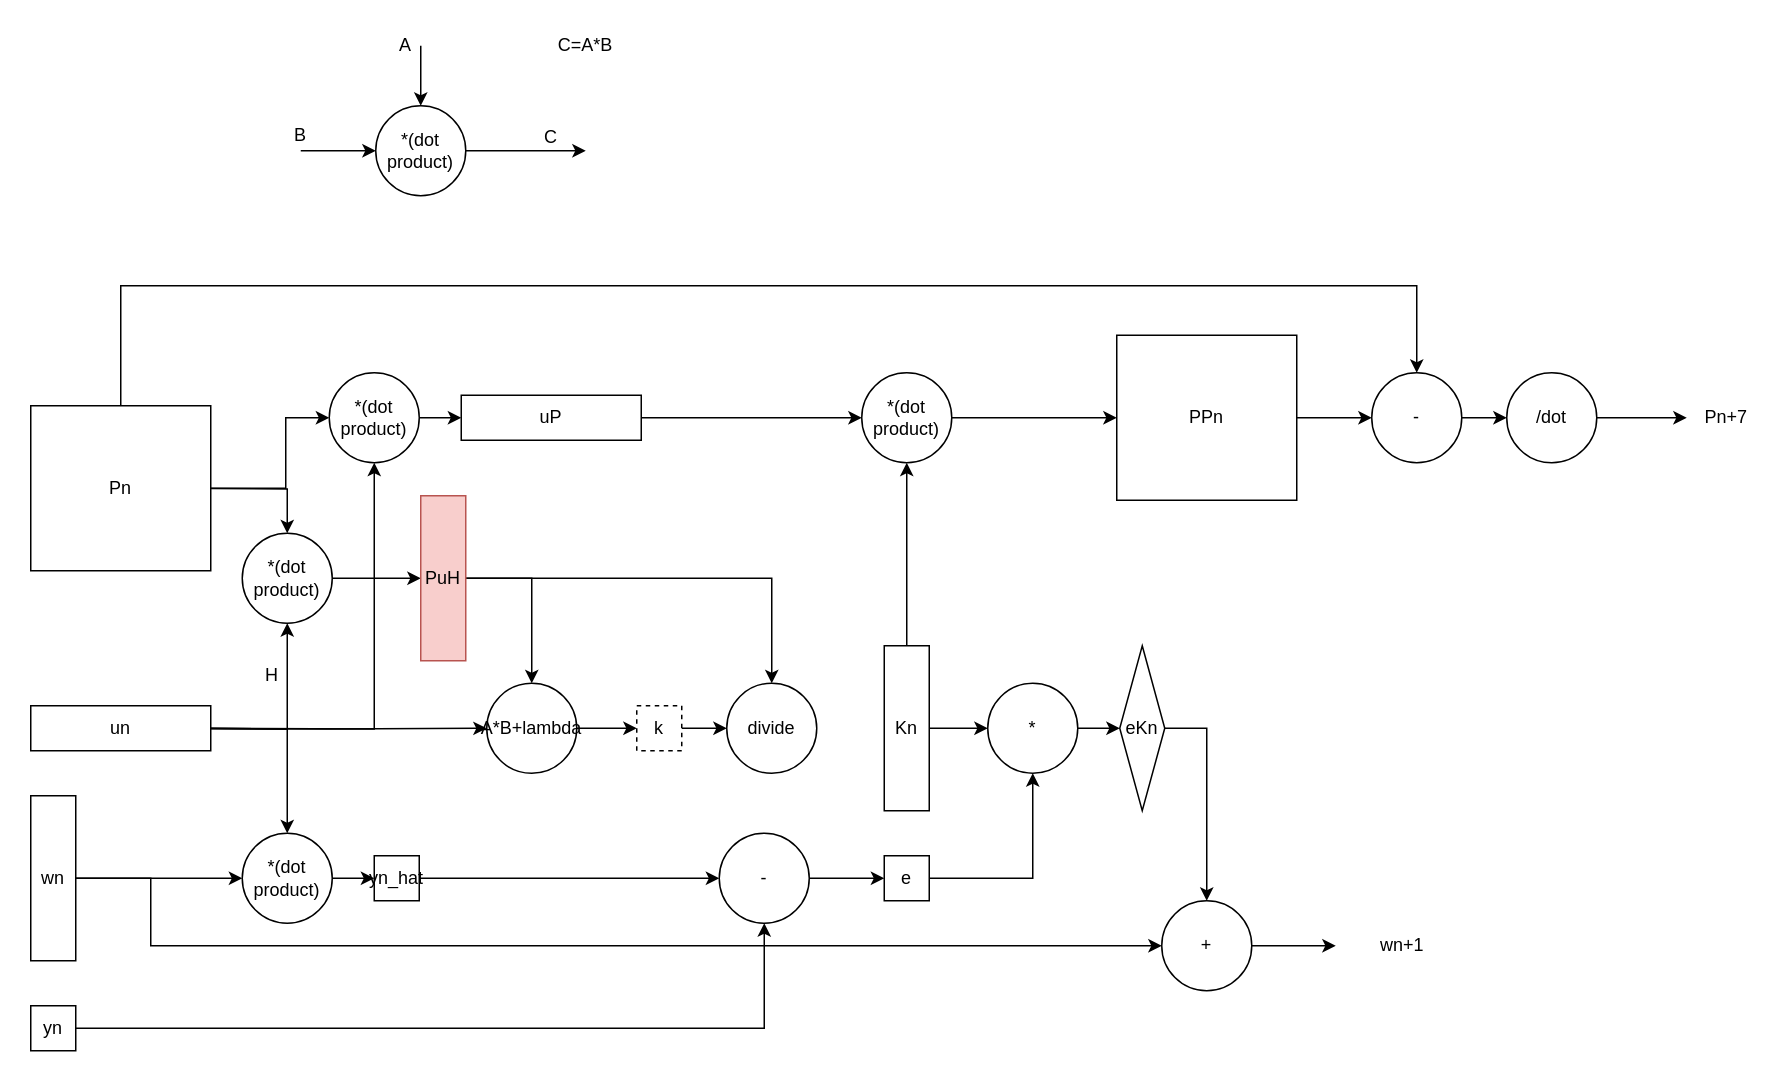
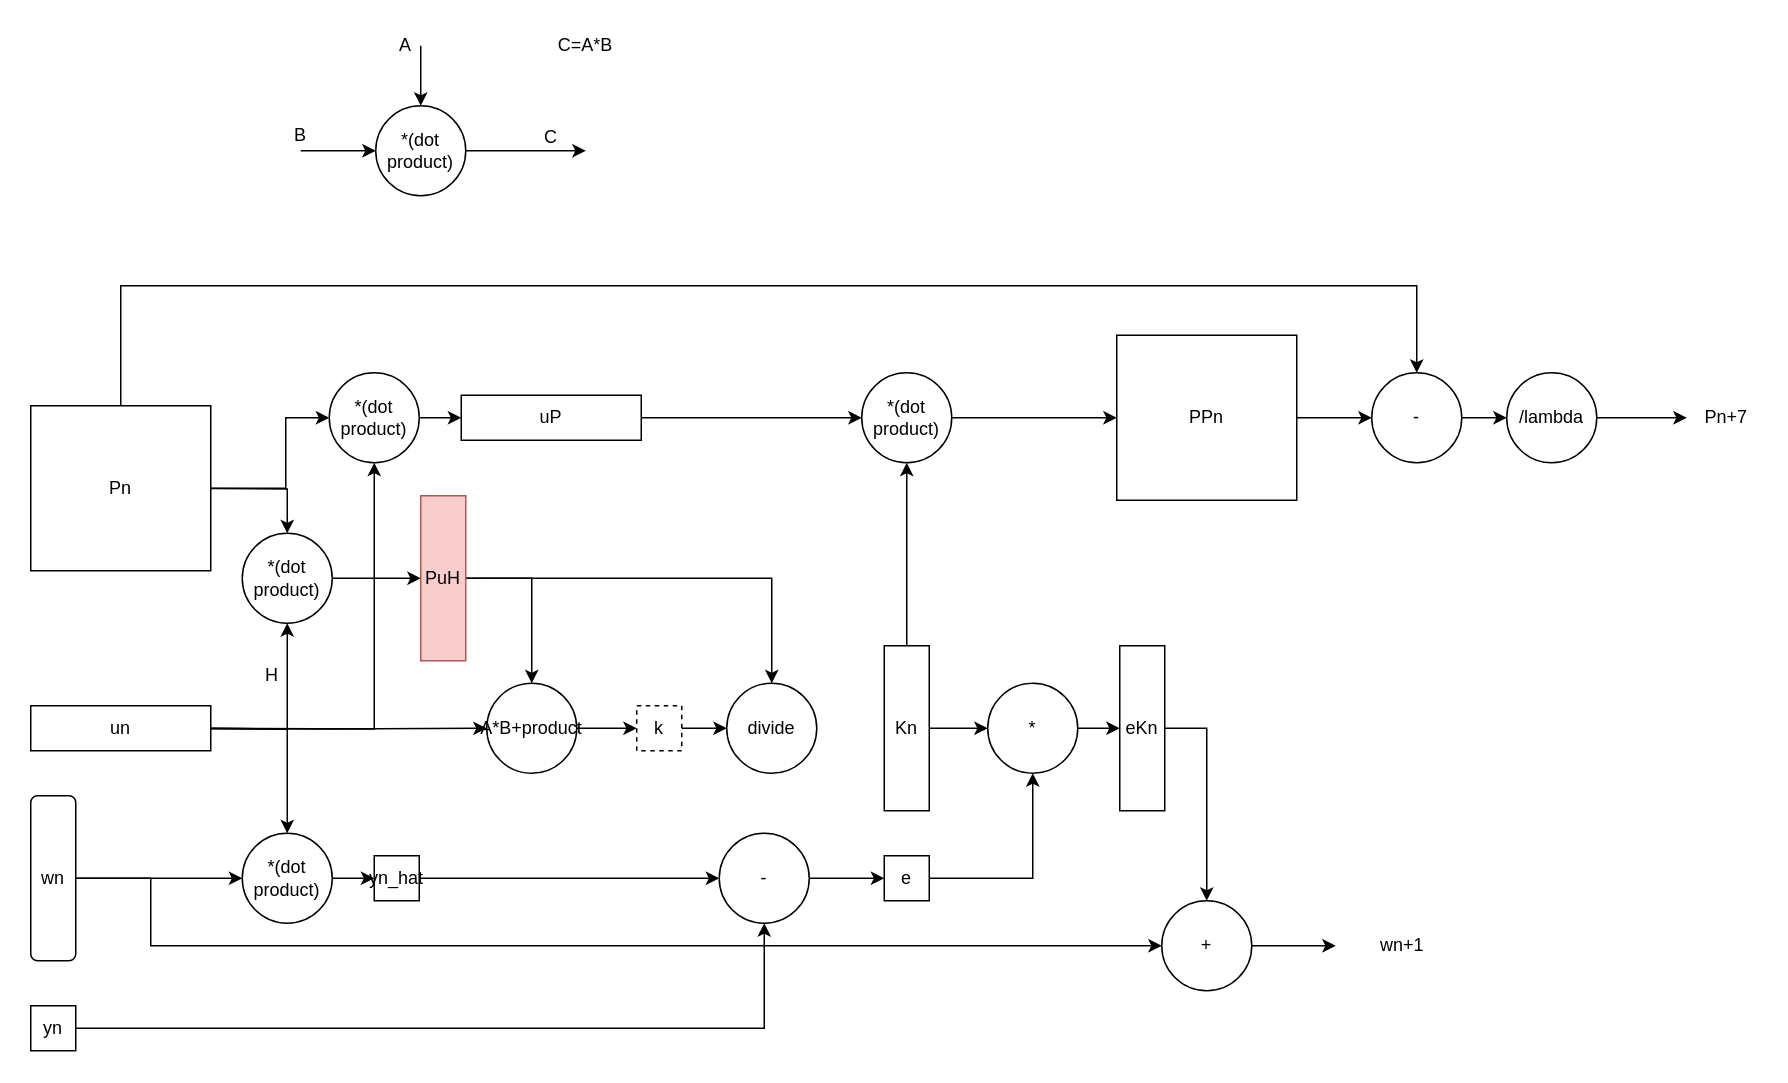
(1552, 418) -> (1552, 418)
(532, 728) -> (532, 728)
(1142, 728) -> (1142, 728)
(53, 878) -> (53, 878)
